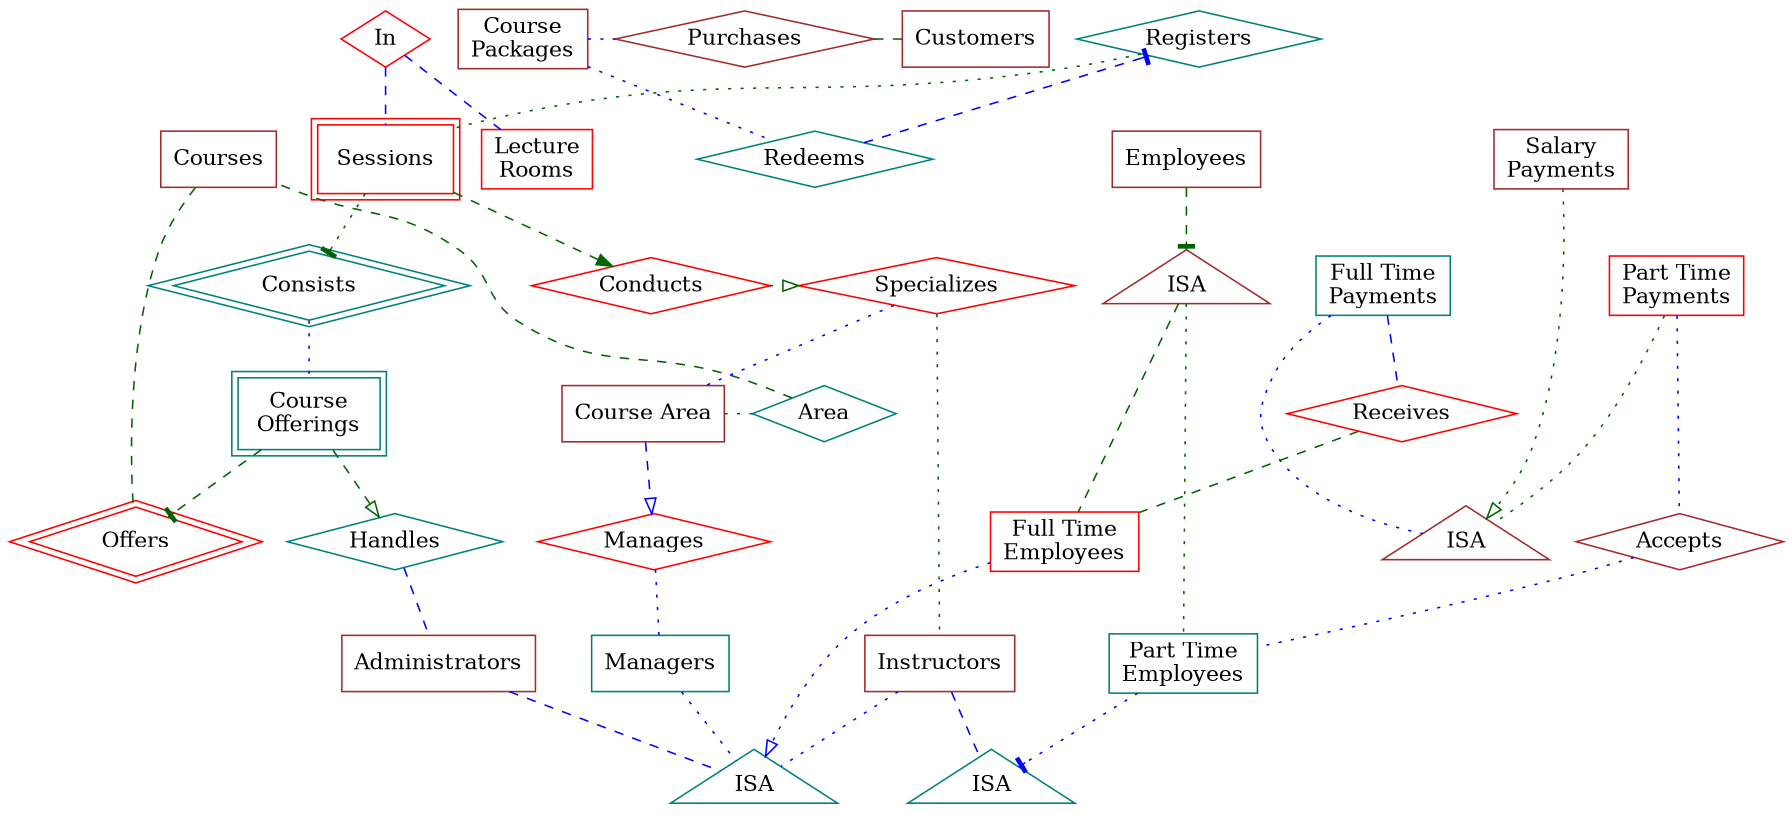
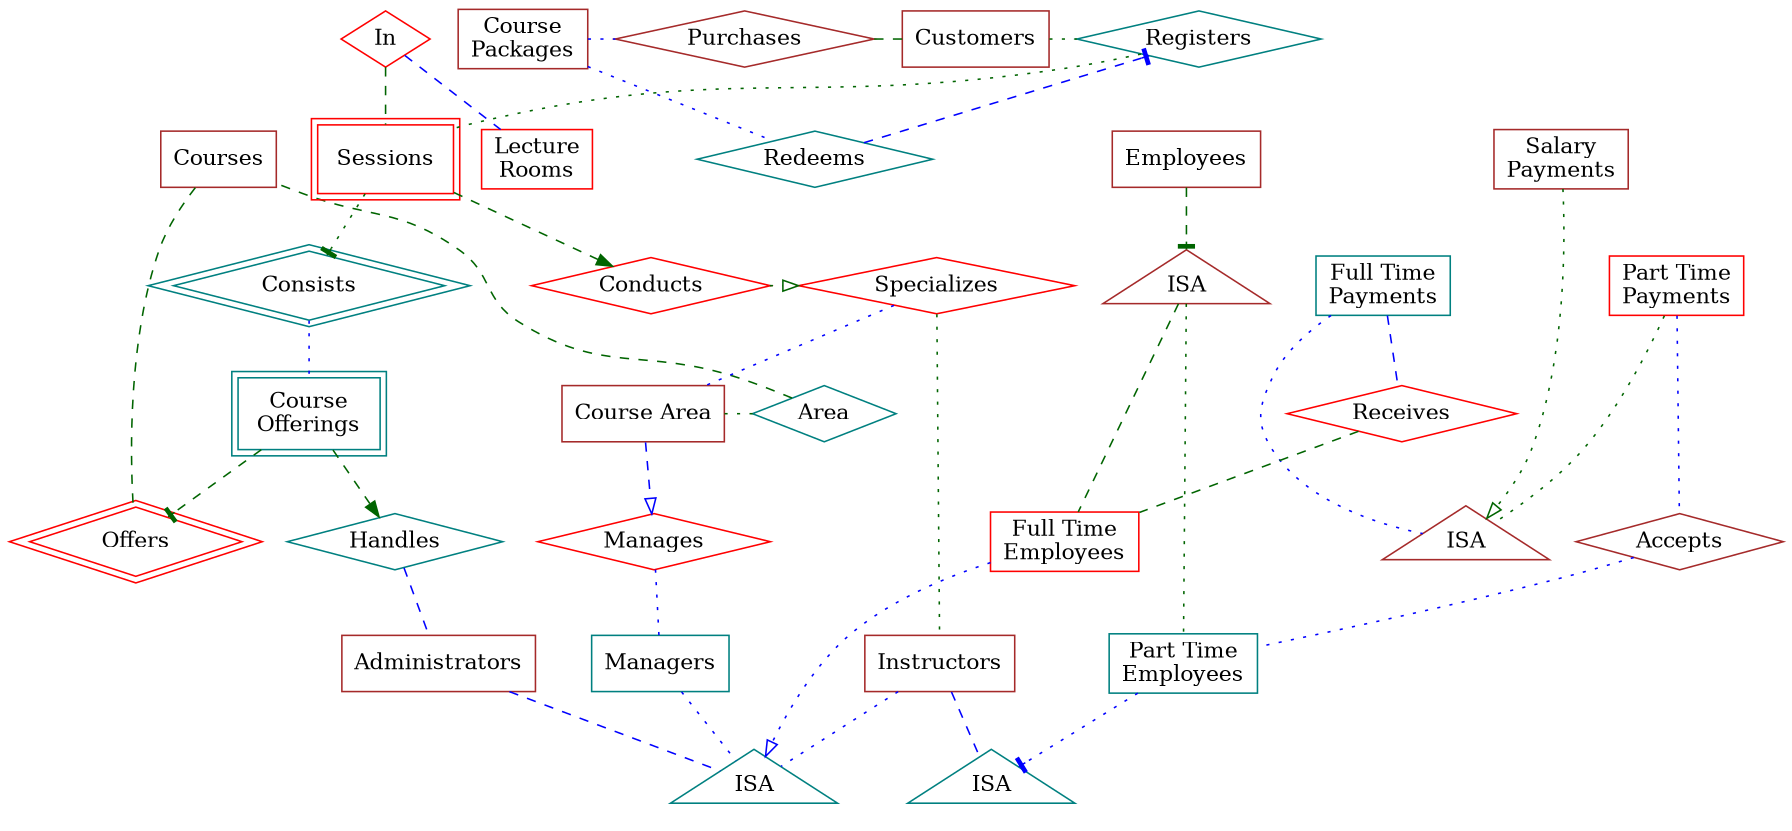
none -> (1063, 39)
(386, 96) -> (386, 96)
(351, 477) -> (351, 477)
